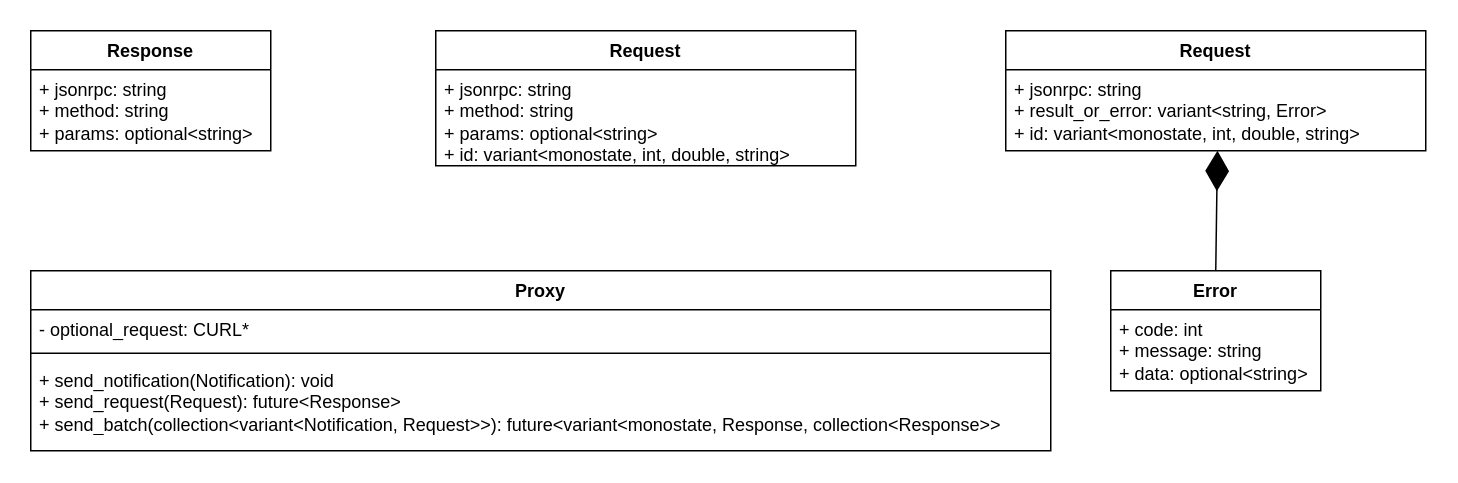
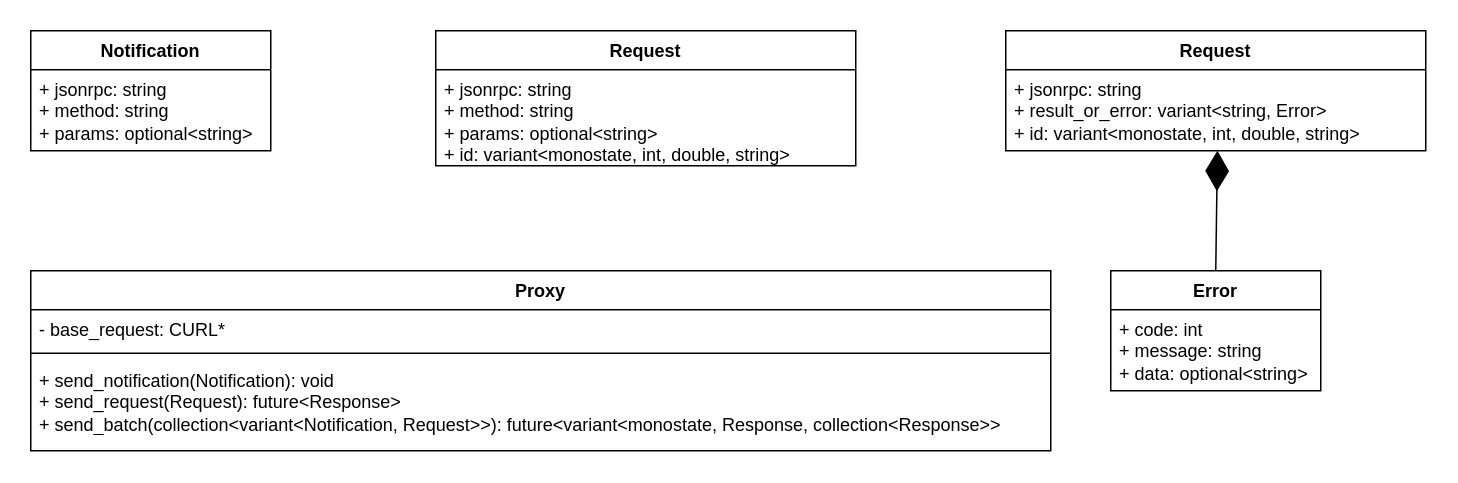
(151, 52) -> (151, 52)
(154, 331) -> (139, 331)
